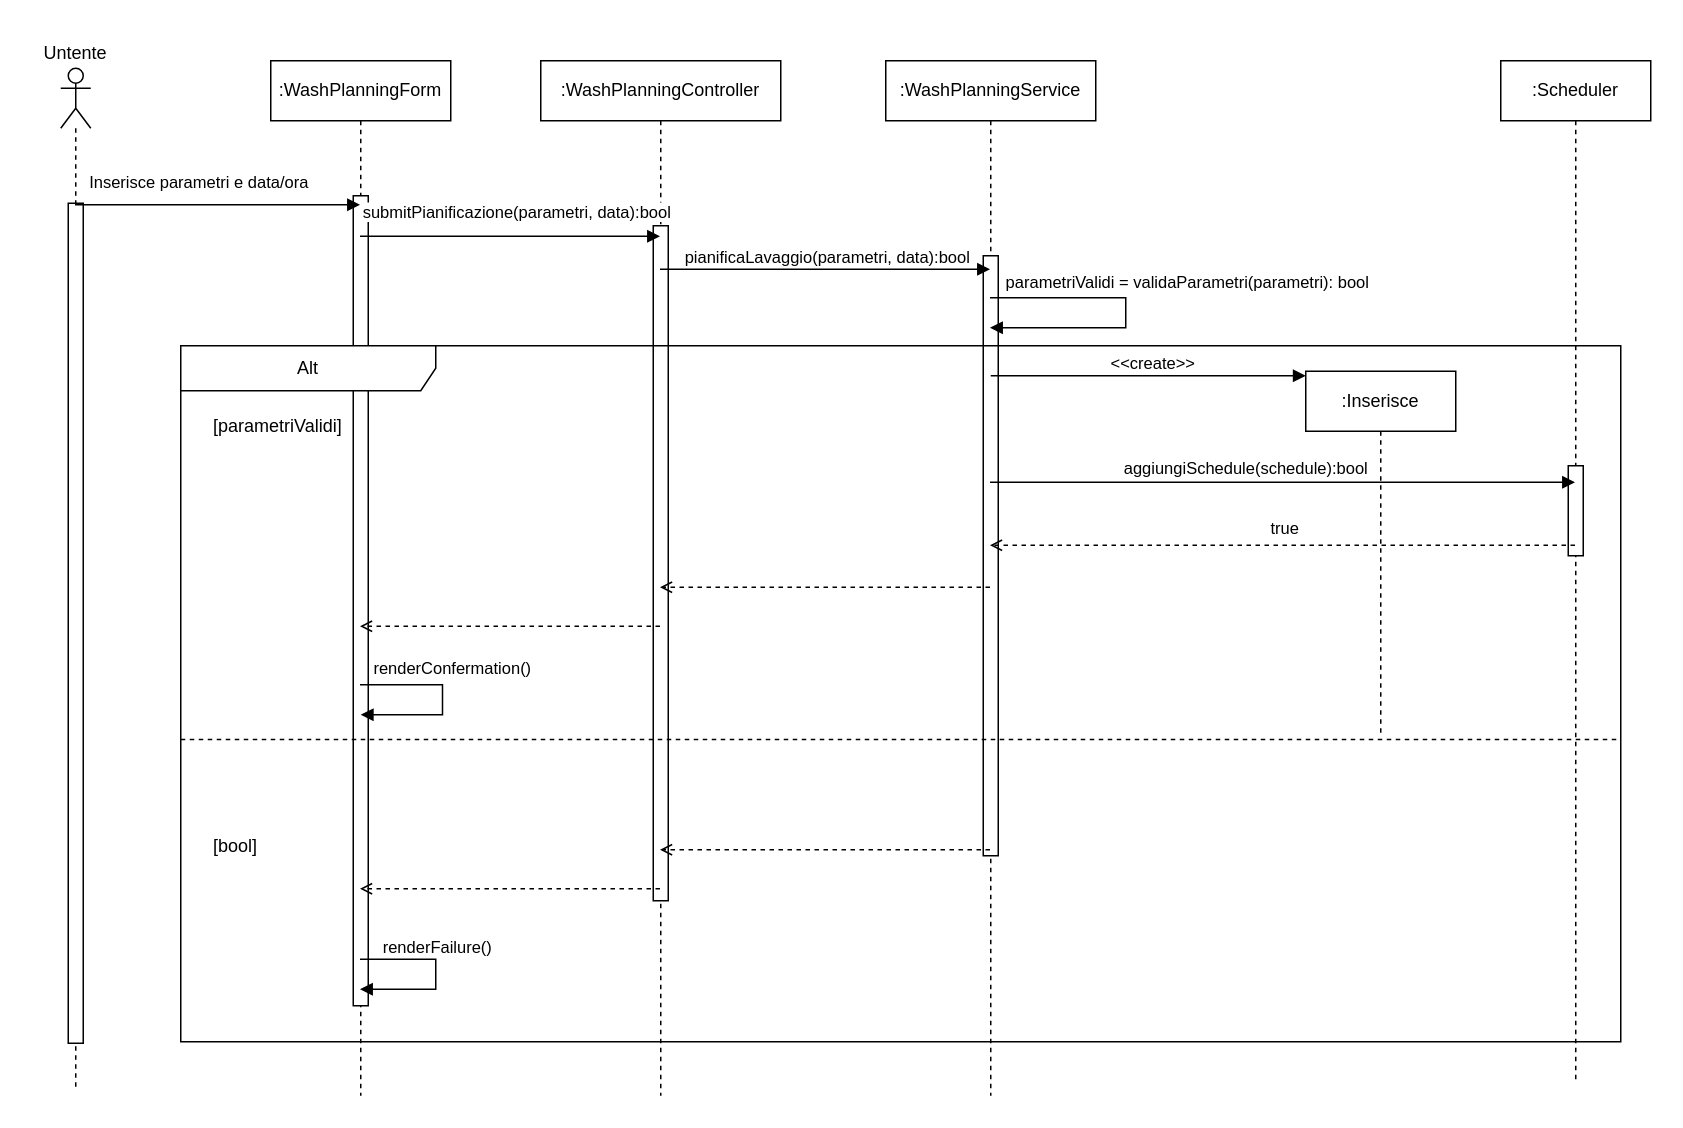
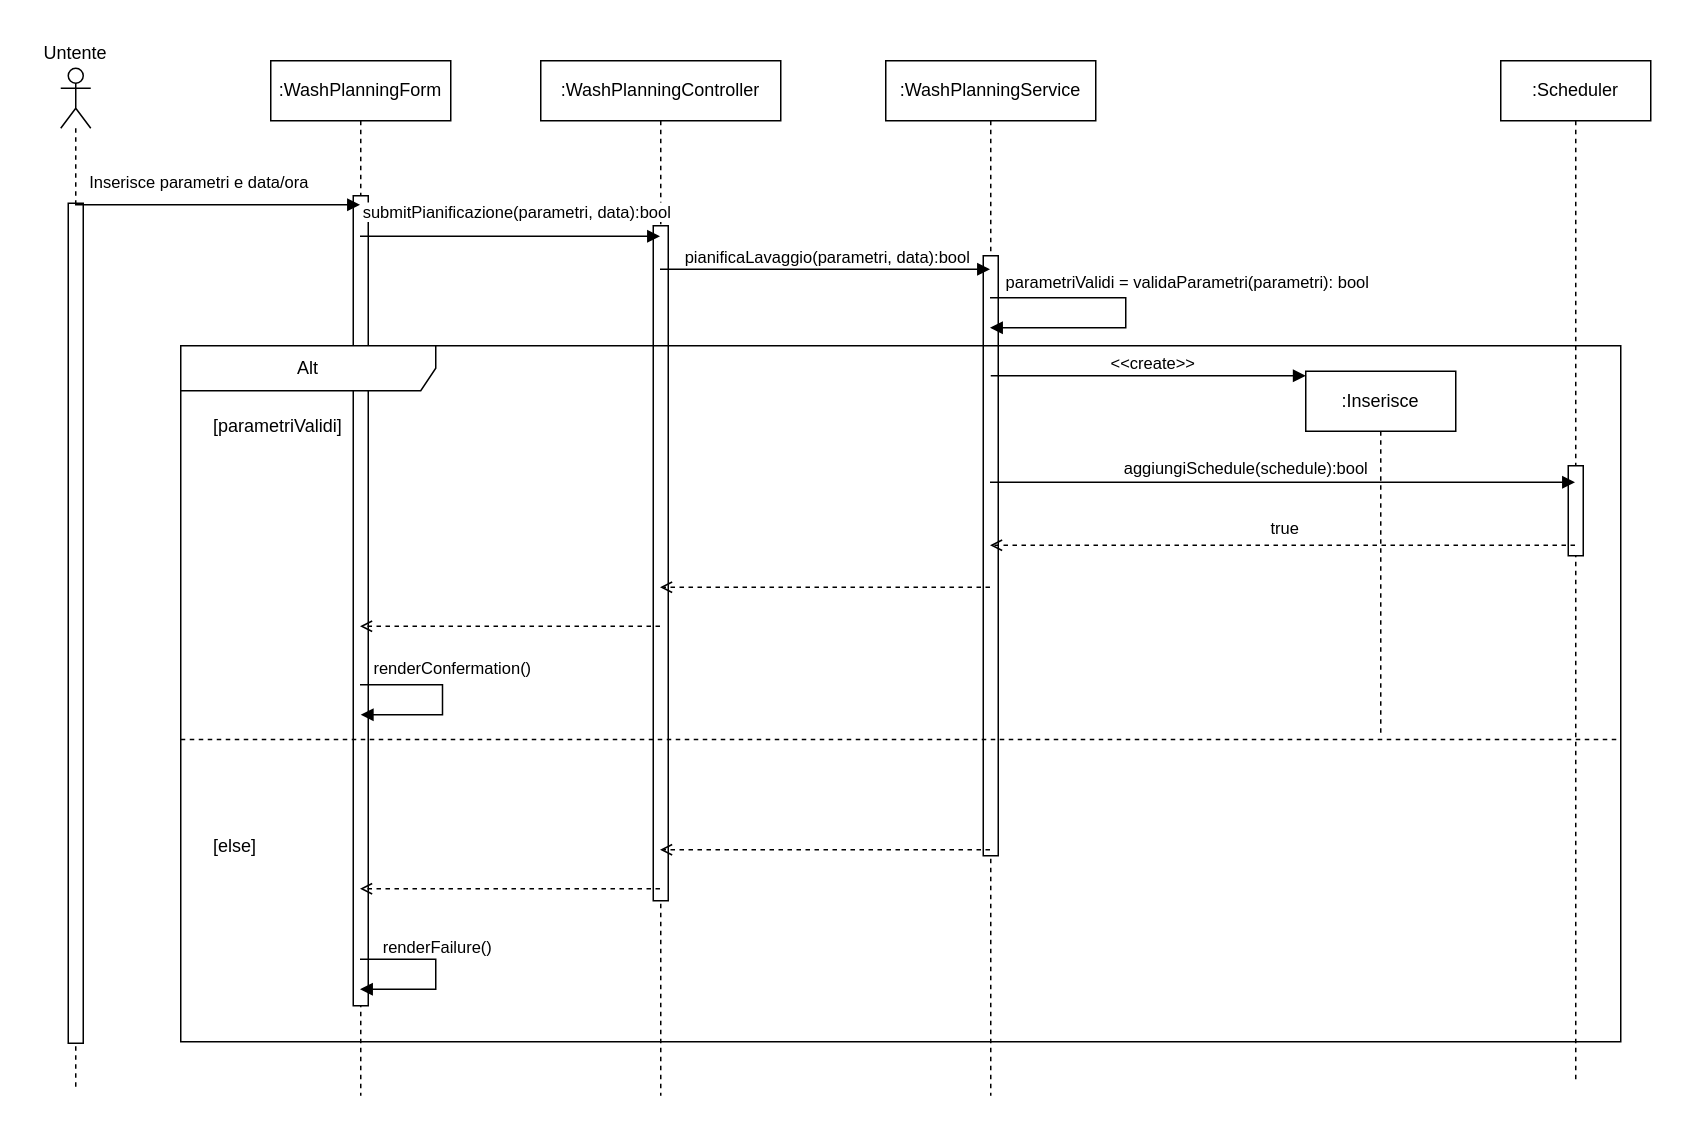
(242, 847) -> (242, 847)
